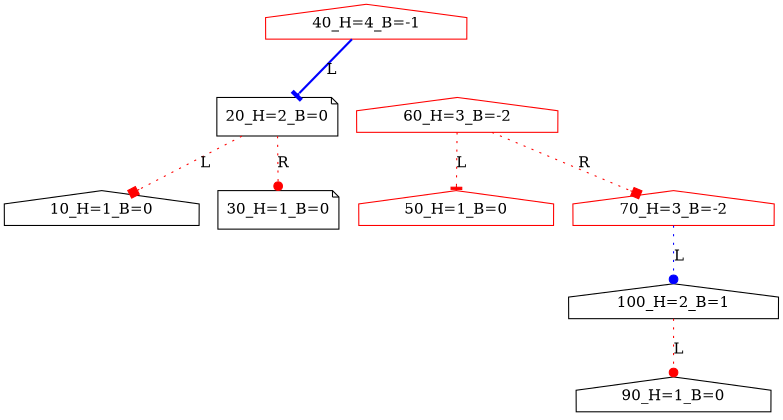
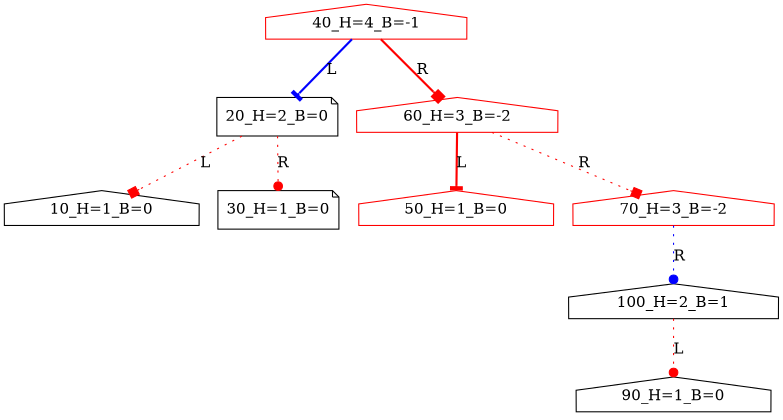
none -> (407, 66)
(457, 159) -> (457, 159)
(679, 256) -> (679, 256)
